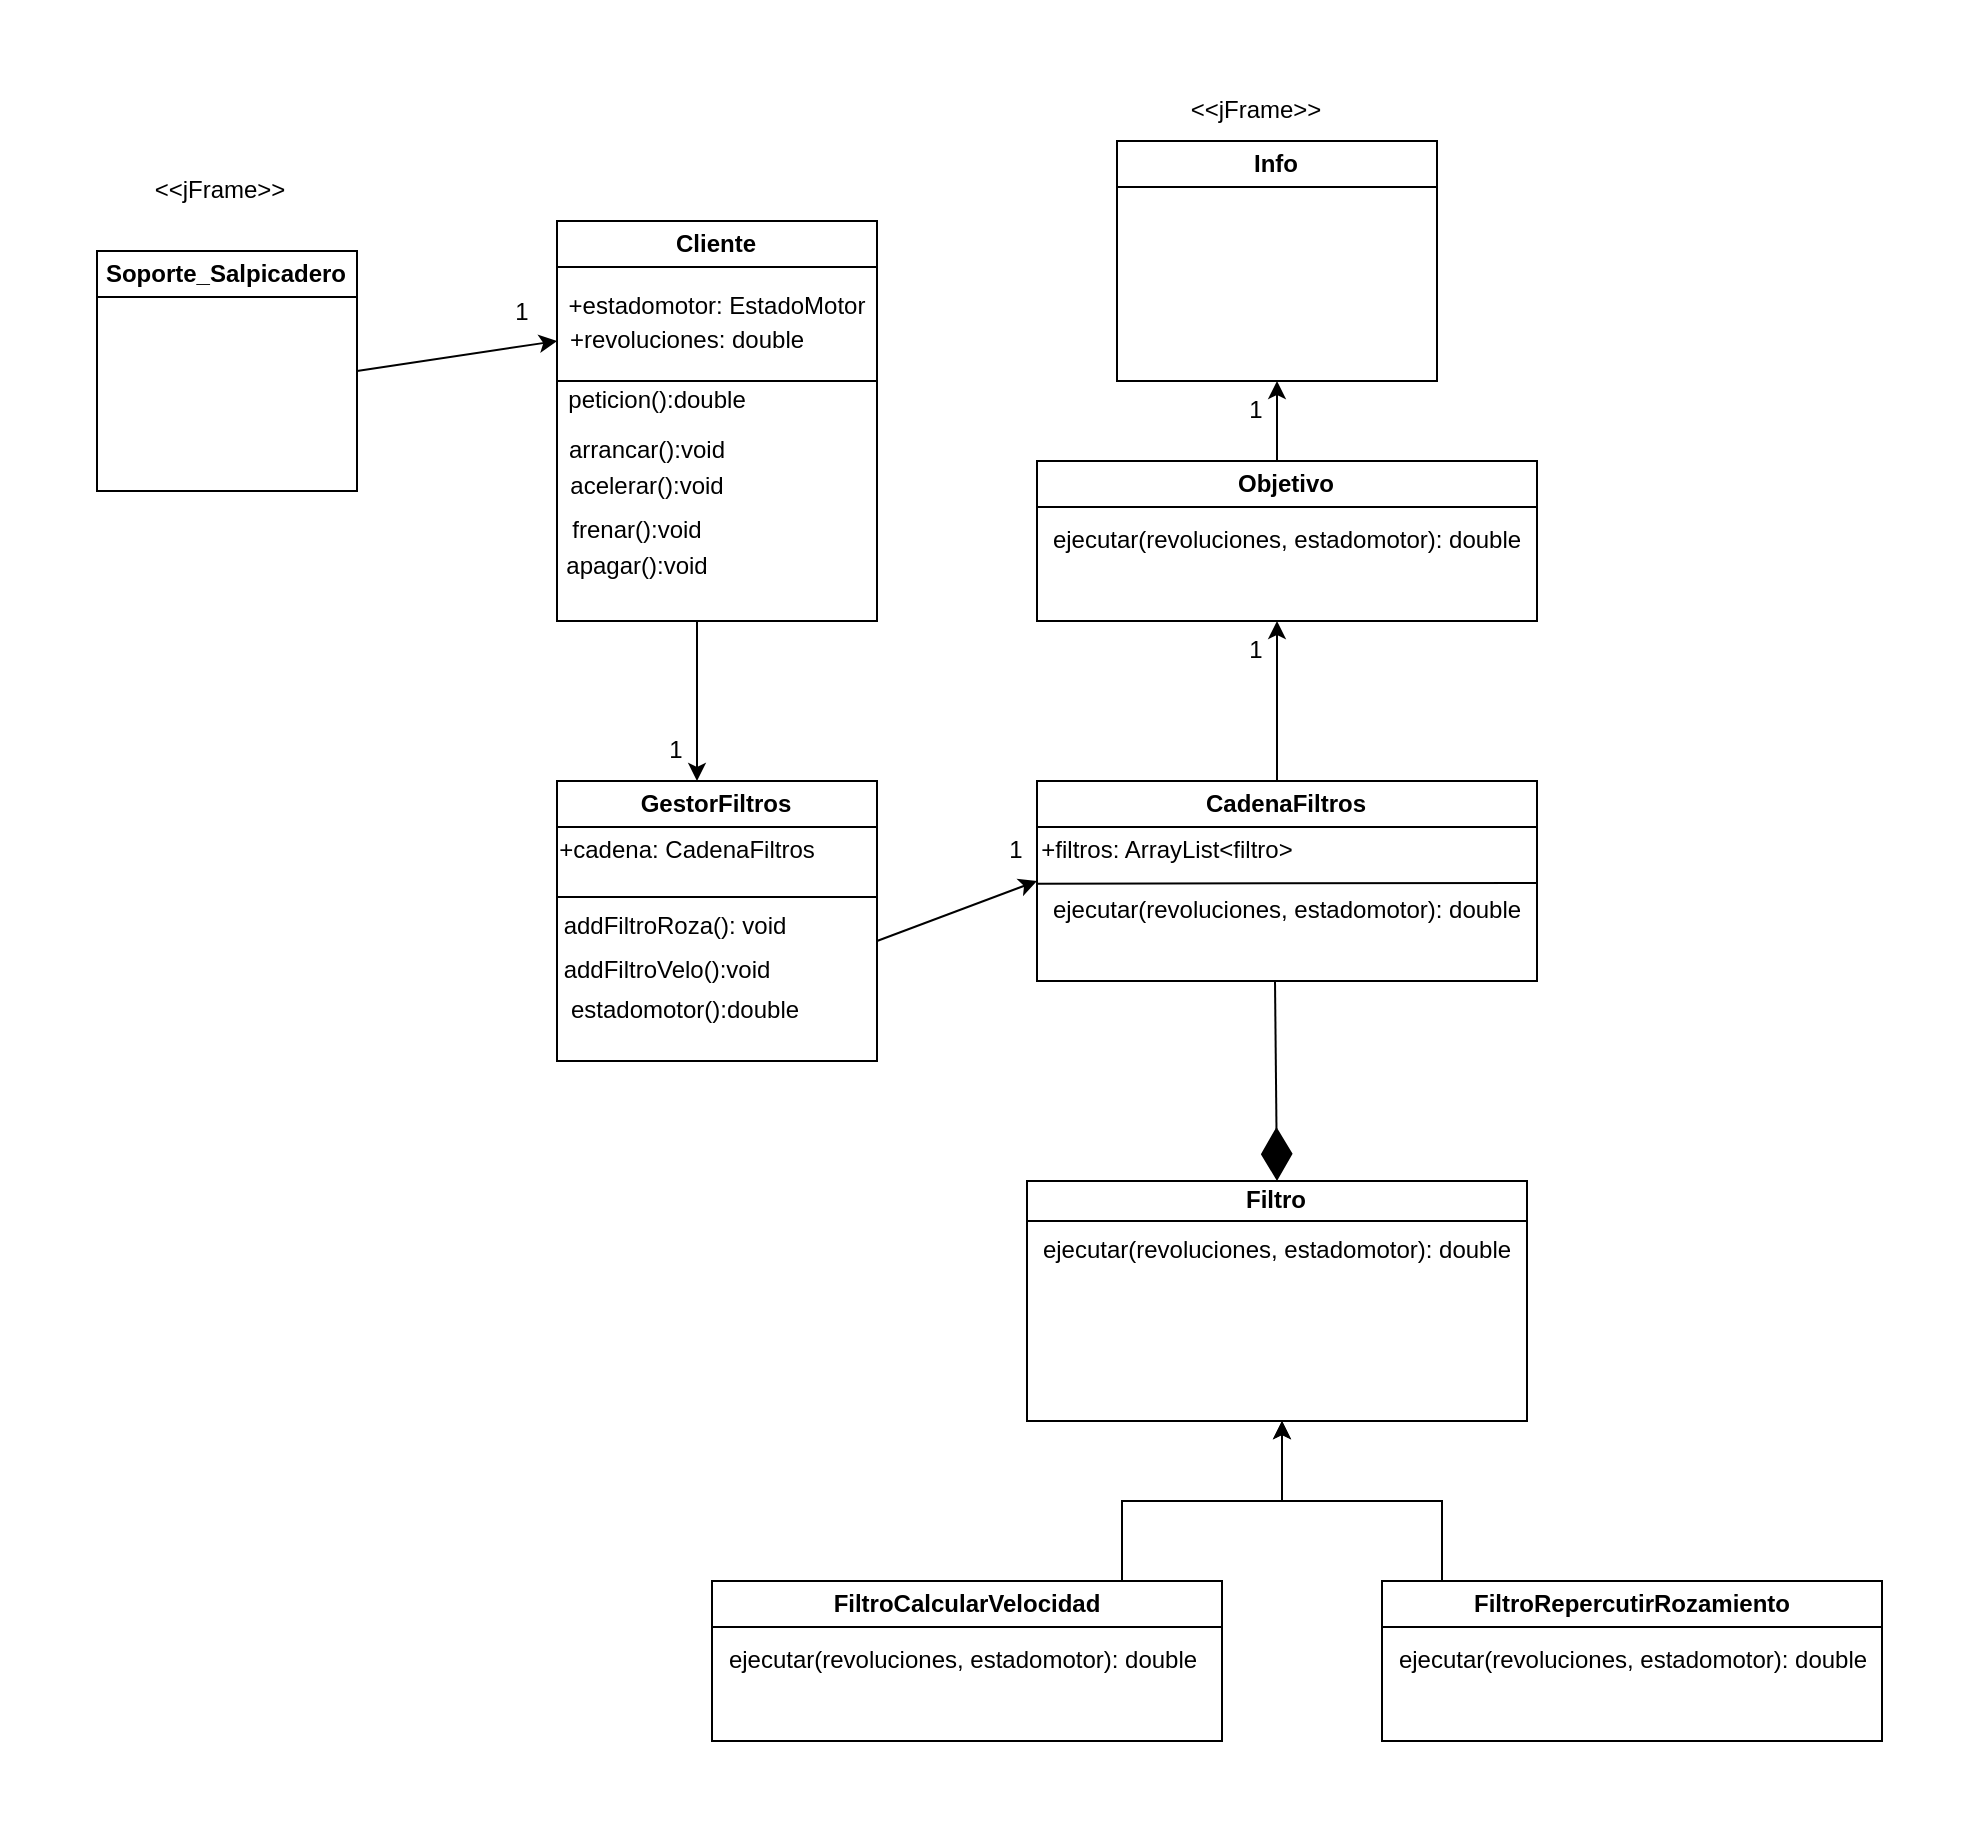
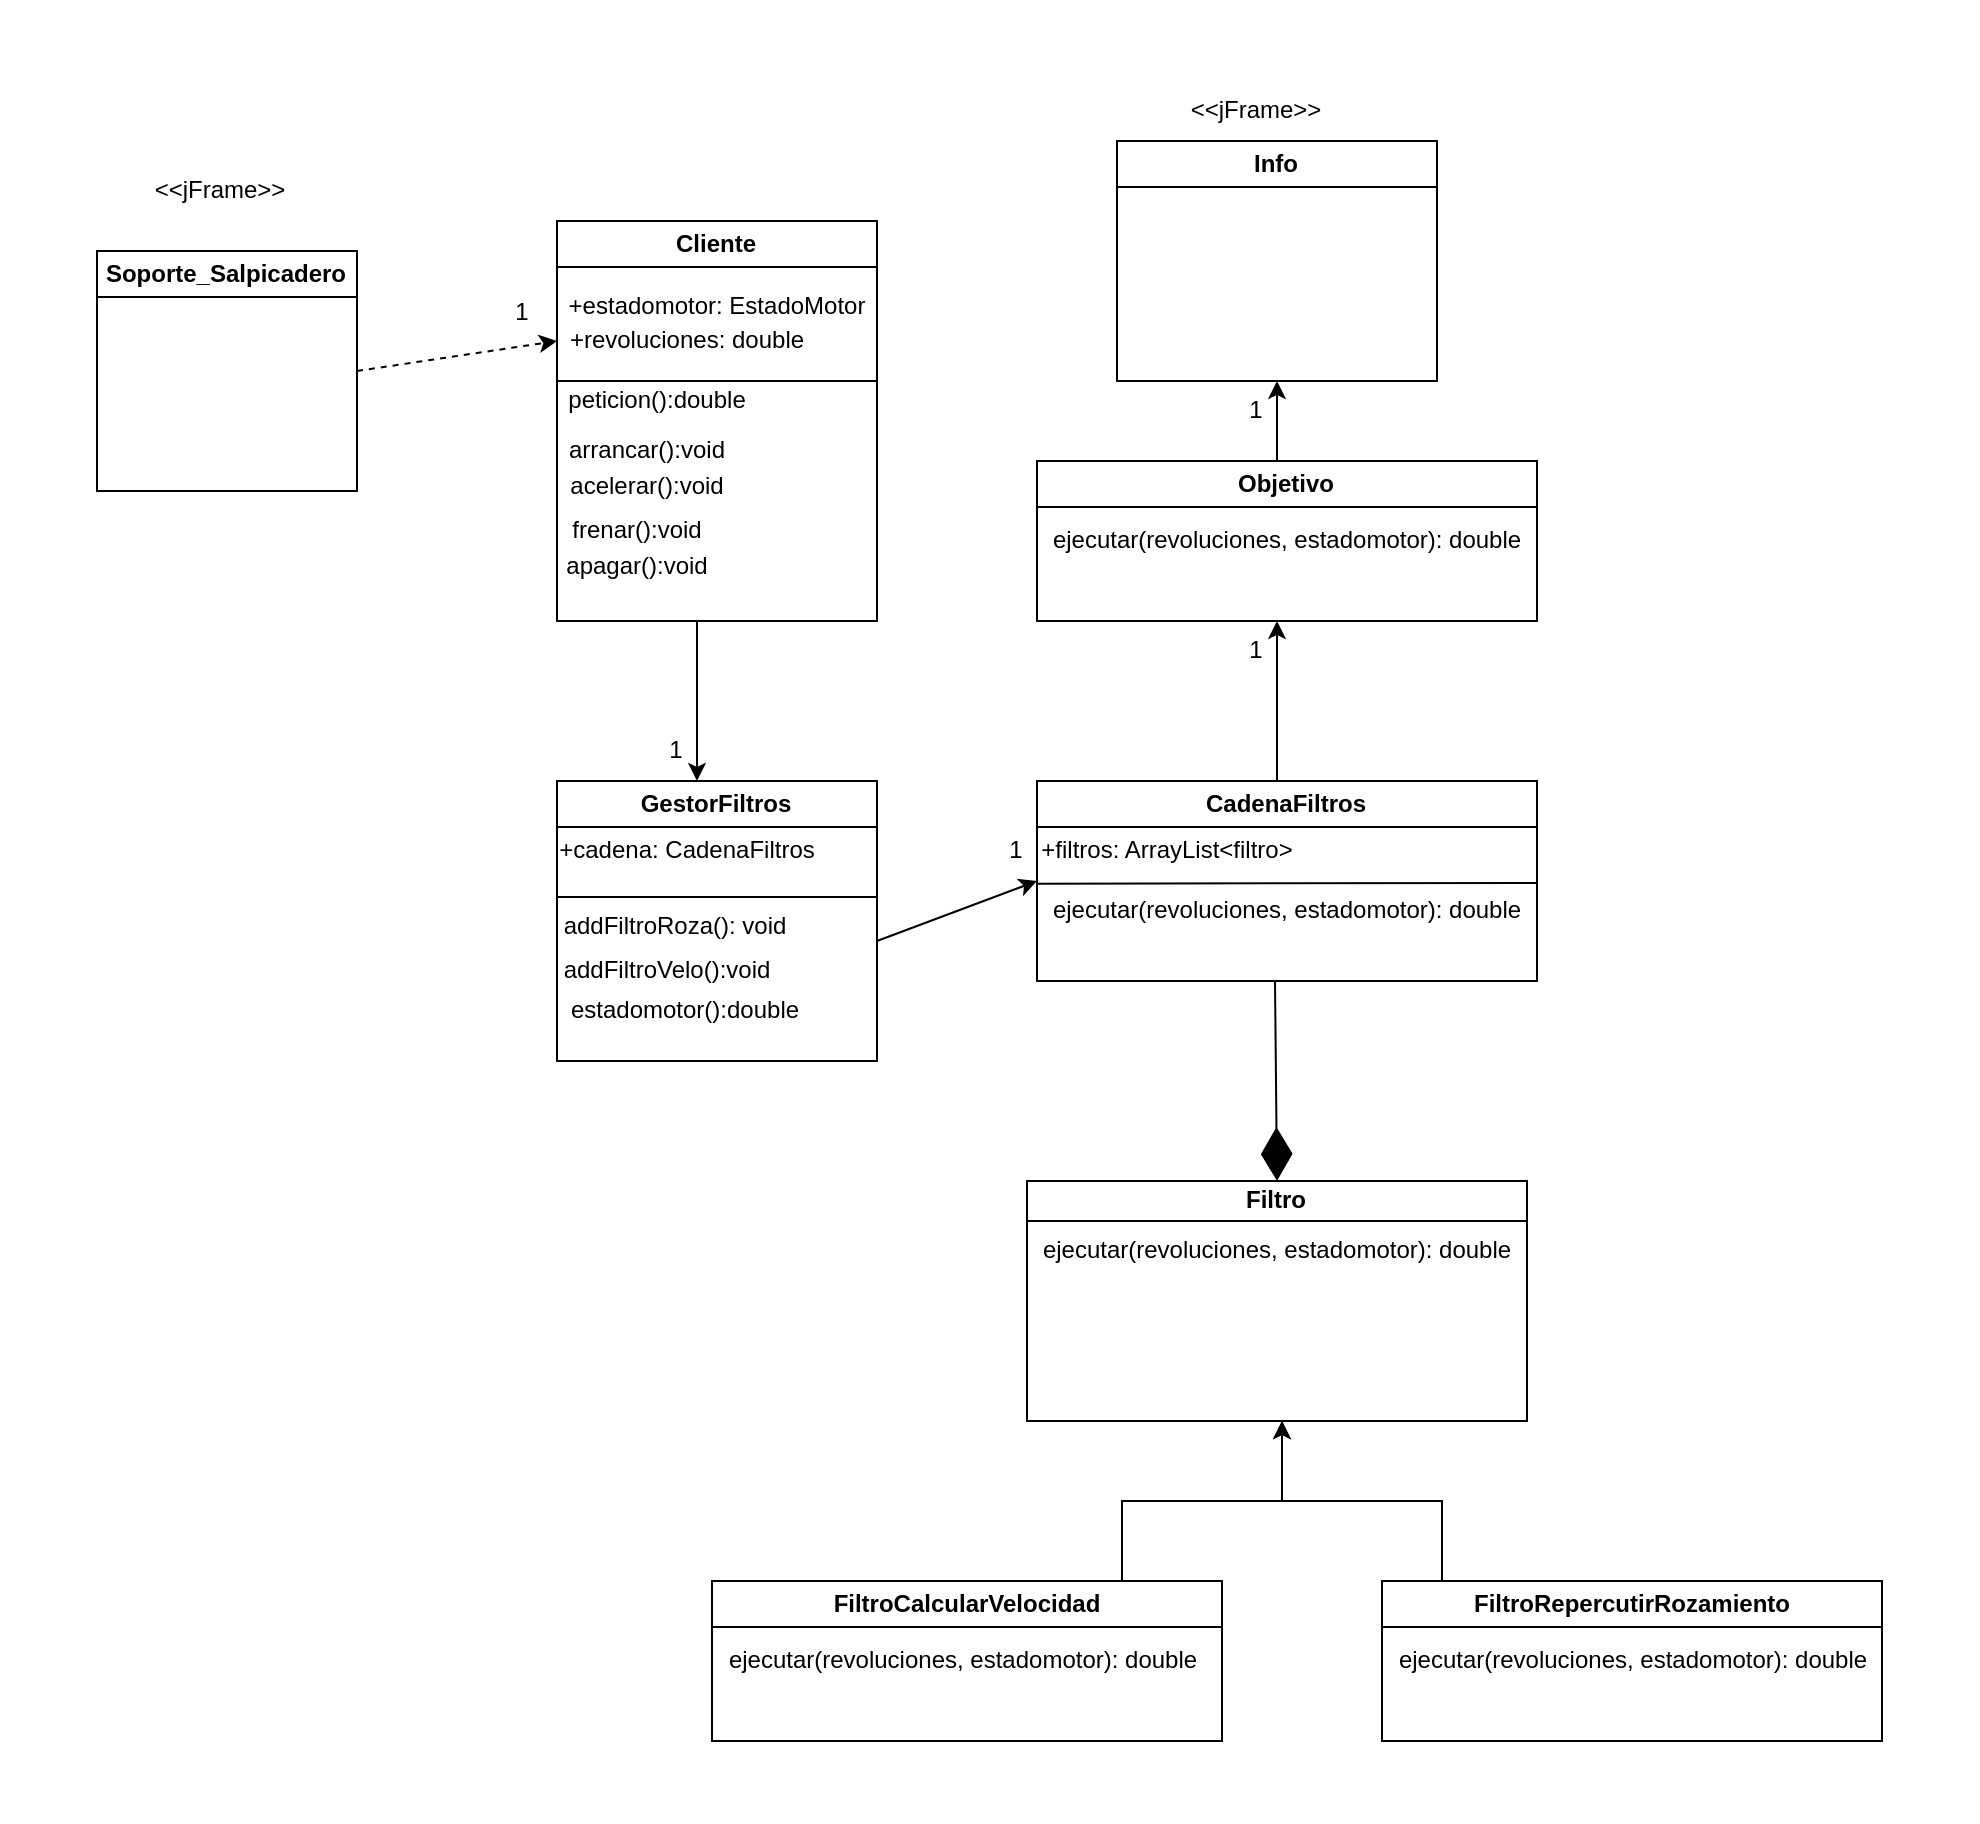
(452, 357) -> (452, 357)
